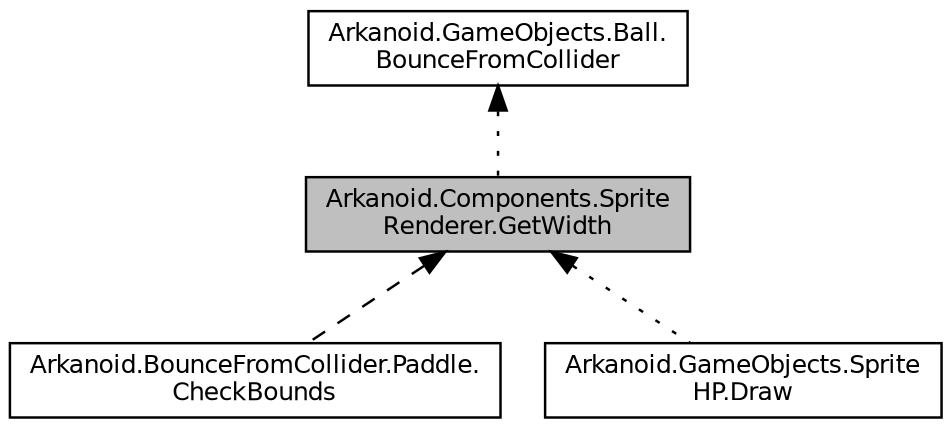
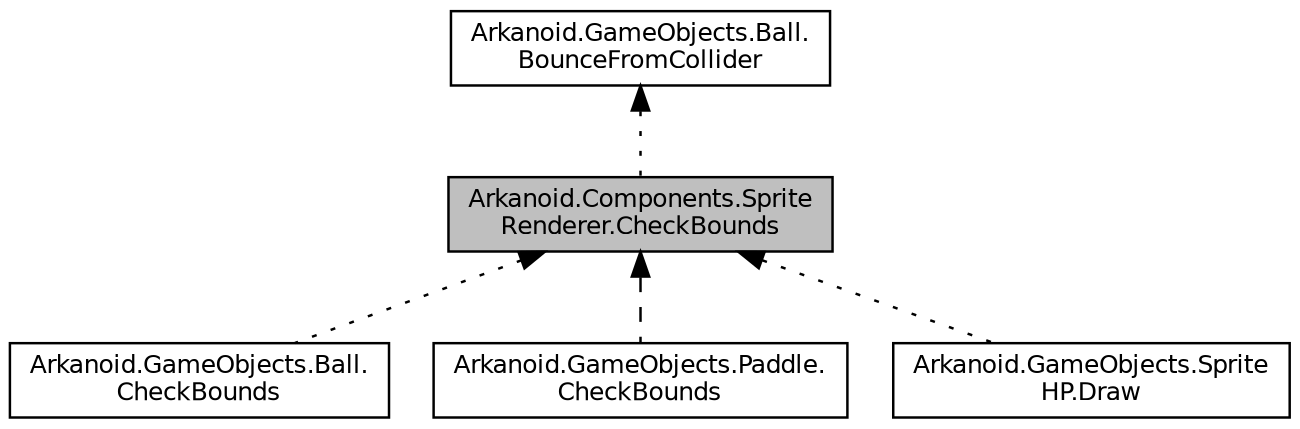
(498, 214) -> (641, 214)
none -> (199, 380)
(255, 380) -> (641, 380)
